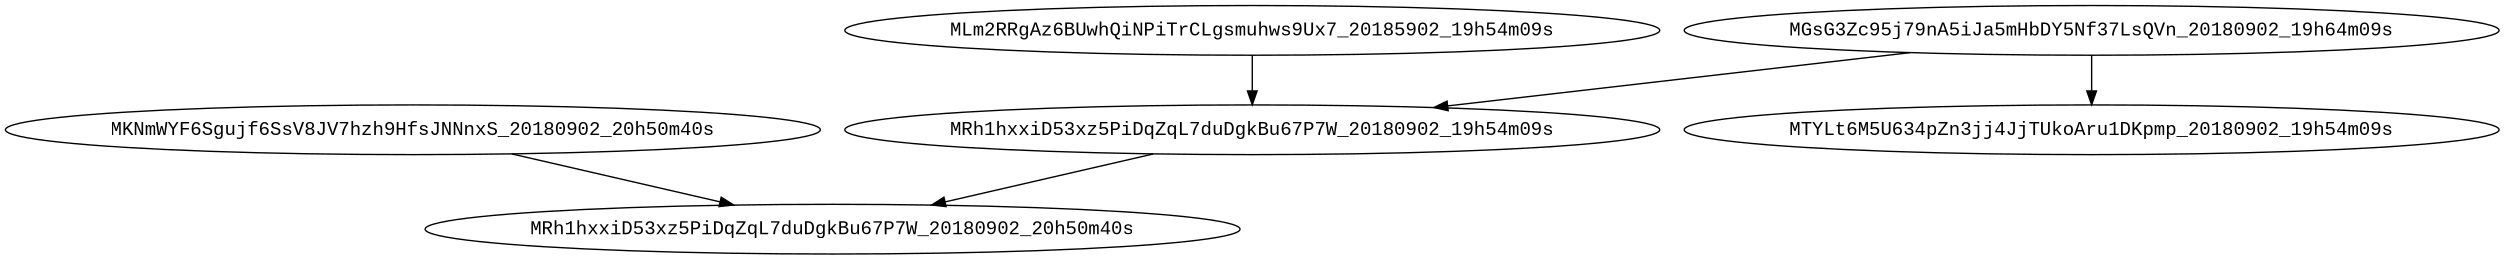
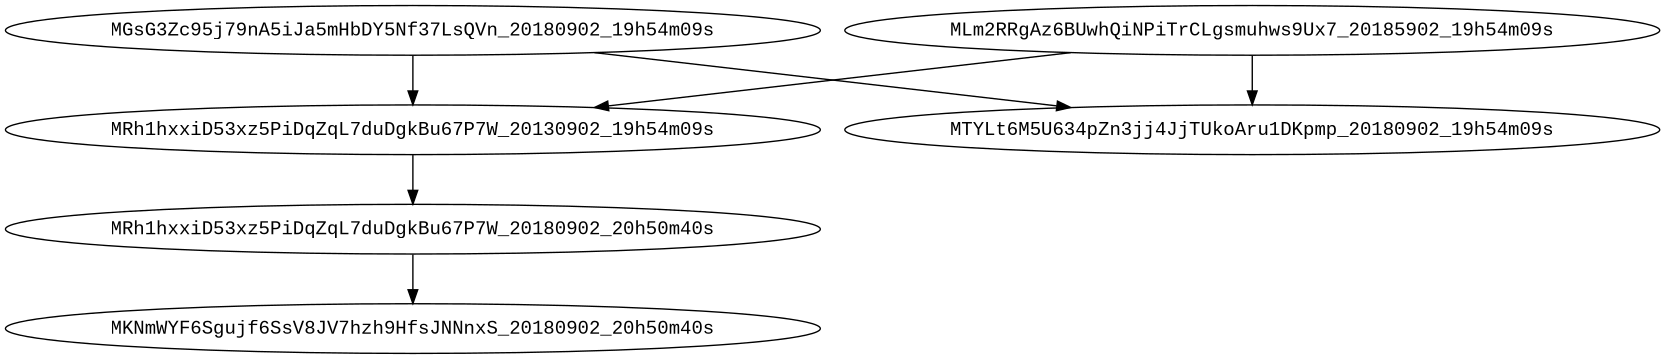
(2092, 30) -> (413, 30)
none -> (1252, 73)
(1252, 130) -> (413, 130)
(616, 178) -> (413, 272)
